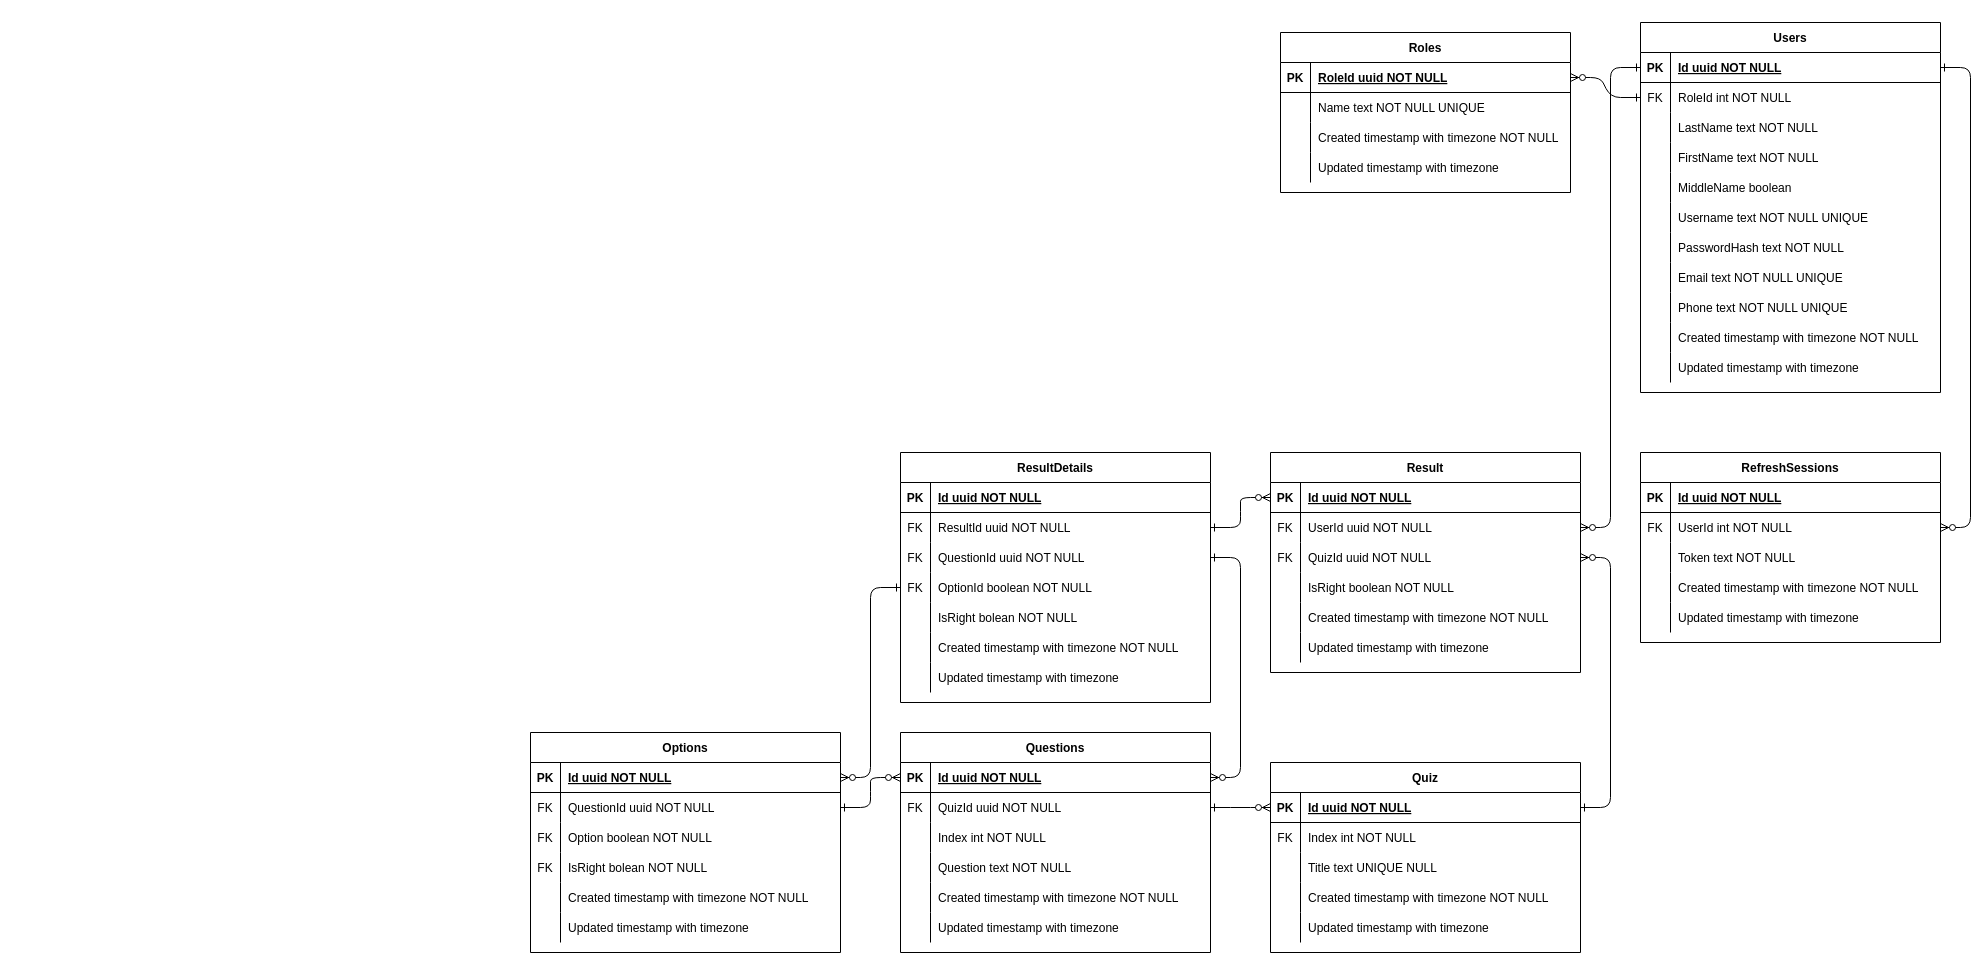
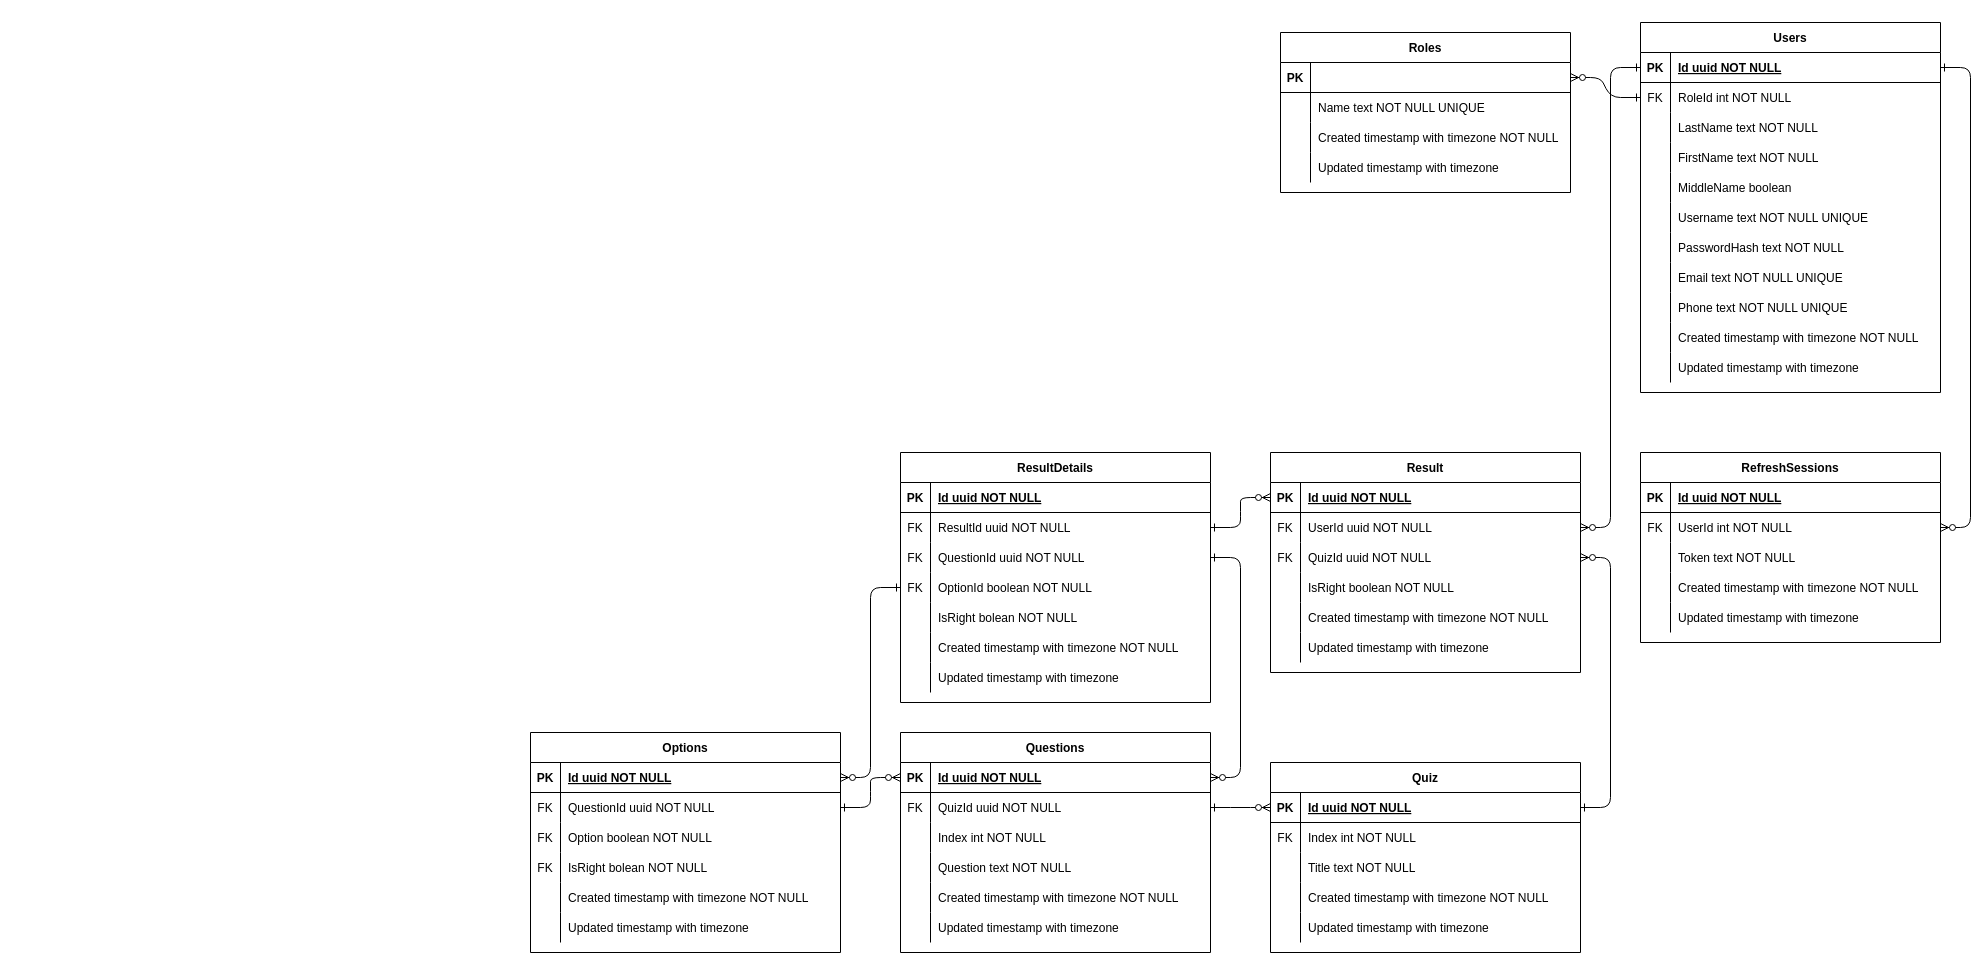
(1441, 78) -> none
(1374, 868) -> (1364, 868)
